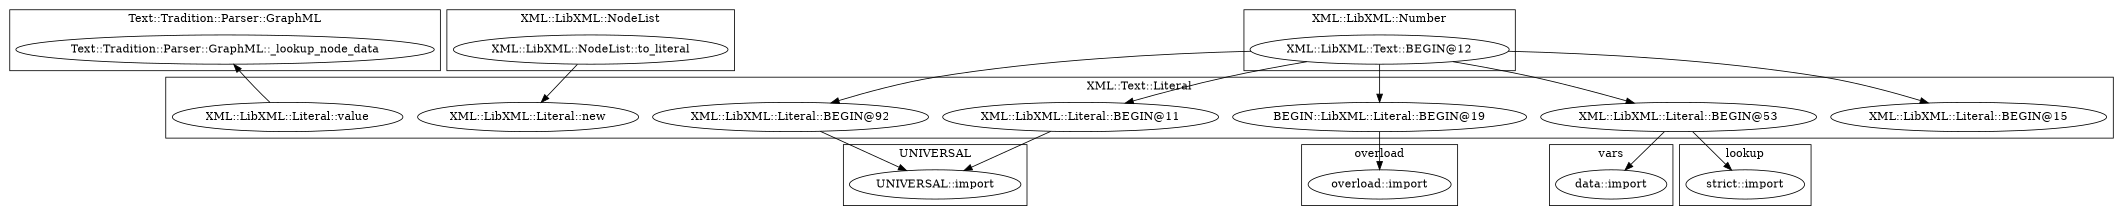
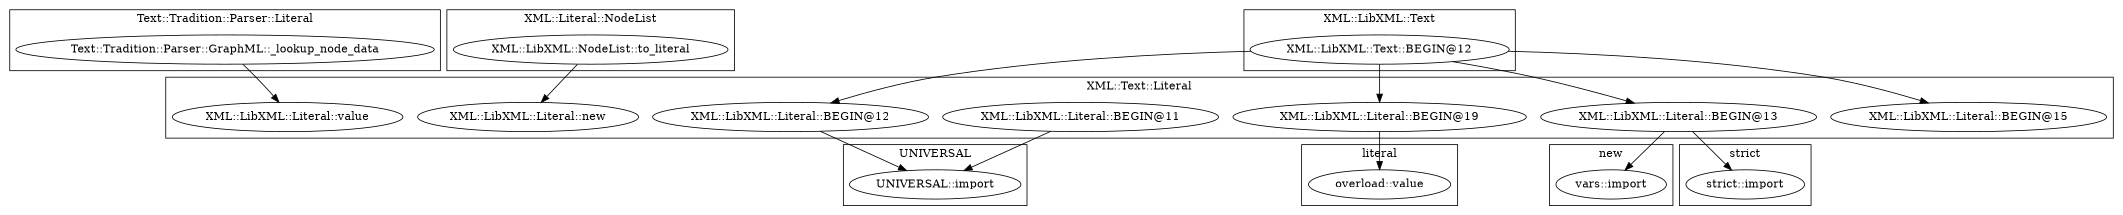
(225, 19) -> (225, 19)
(591, 19) -> (591, 19)
(1380, 19) -> (1380, 19)
(1202, 83) -> none
(254, 87) -> (261, 82)
(791, 117) -> (791, 117)
(1380, 117) -> (1380, 117)
(1679, 117) -> (1679, 117)
(1380, 154) -> (1380, 154)
(1611, 154) -> (1611, 154)
(1745, 154) -> (1745, 154)
(1380, 184) -> (1380, 184)
(1611, 184) -> (1611, 184)
